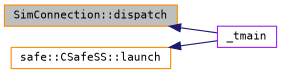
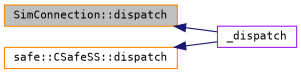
(247, 37) -> (257, 37)
(91, 58) -> (91, 58)
